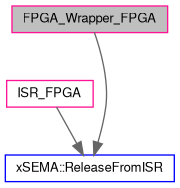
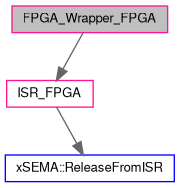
(106, 87) -> (73, 51)
